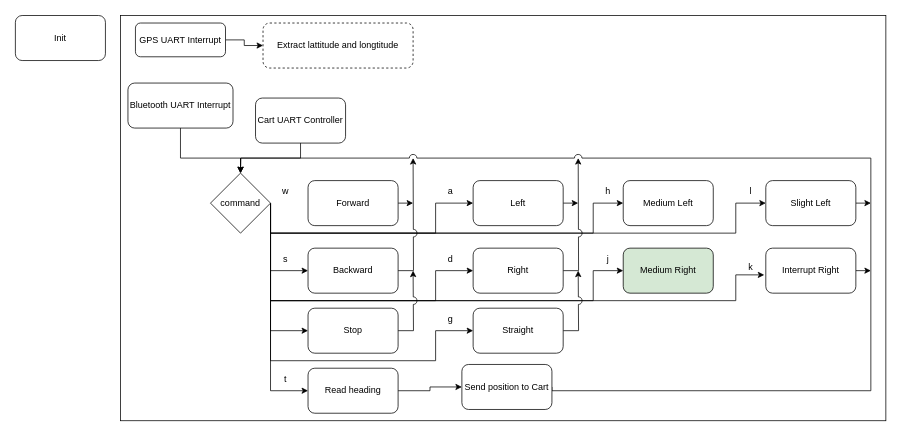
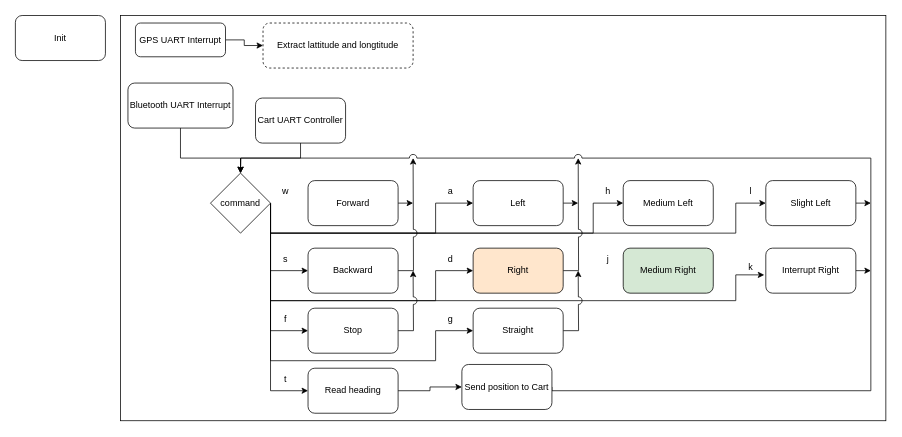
(518, 270) -> (518, 270)
(593, 272) -> none
none -> (285, 319)
